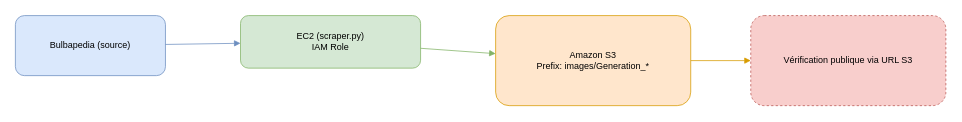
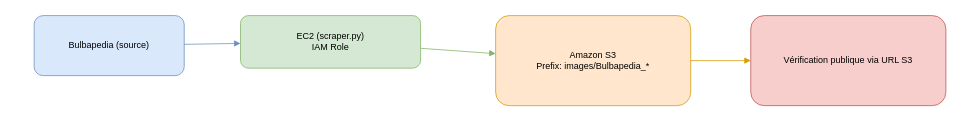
(90, 45) -> (109, 45)
(593, 60) -> (593, 60)
(848, 60) -> (848, 60)
